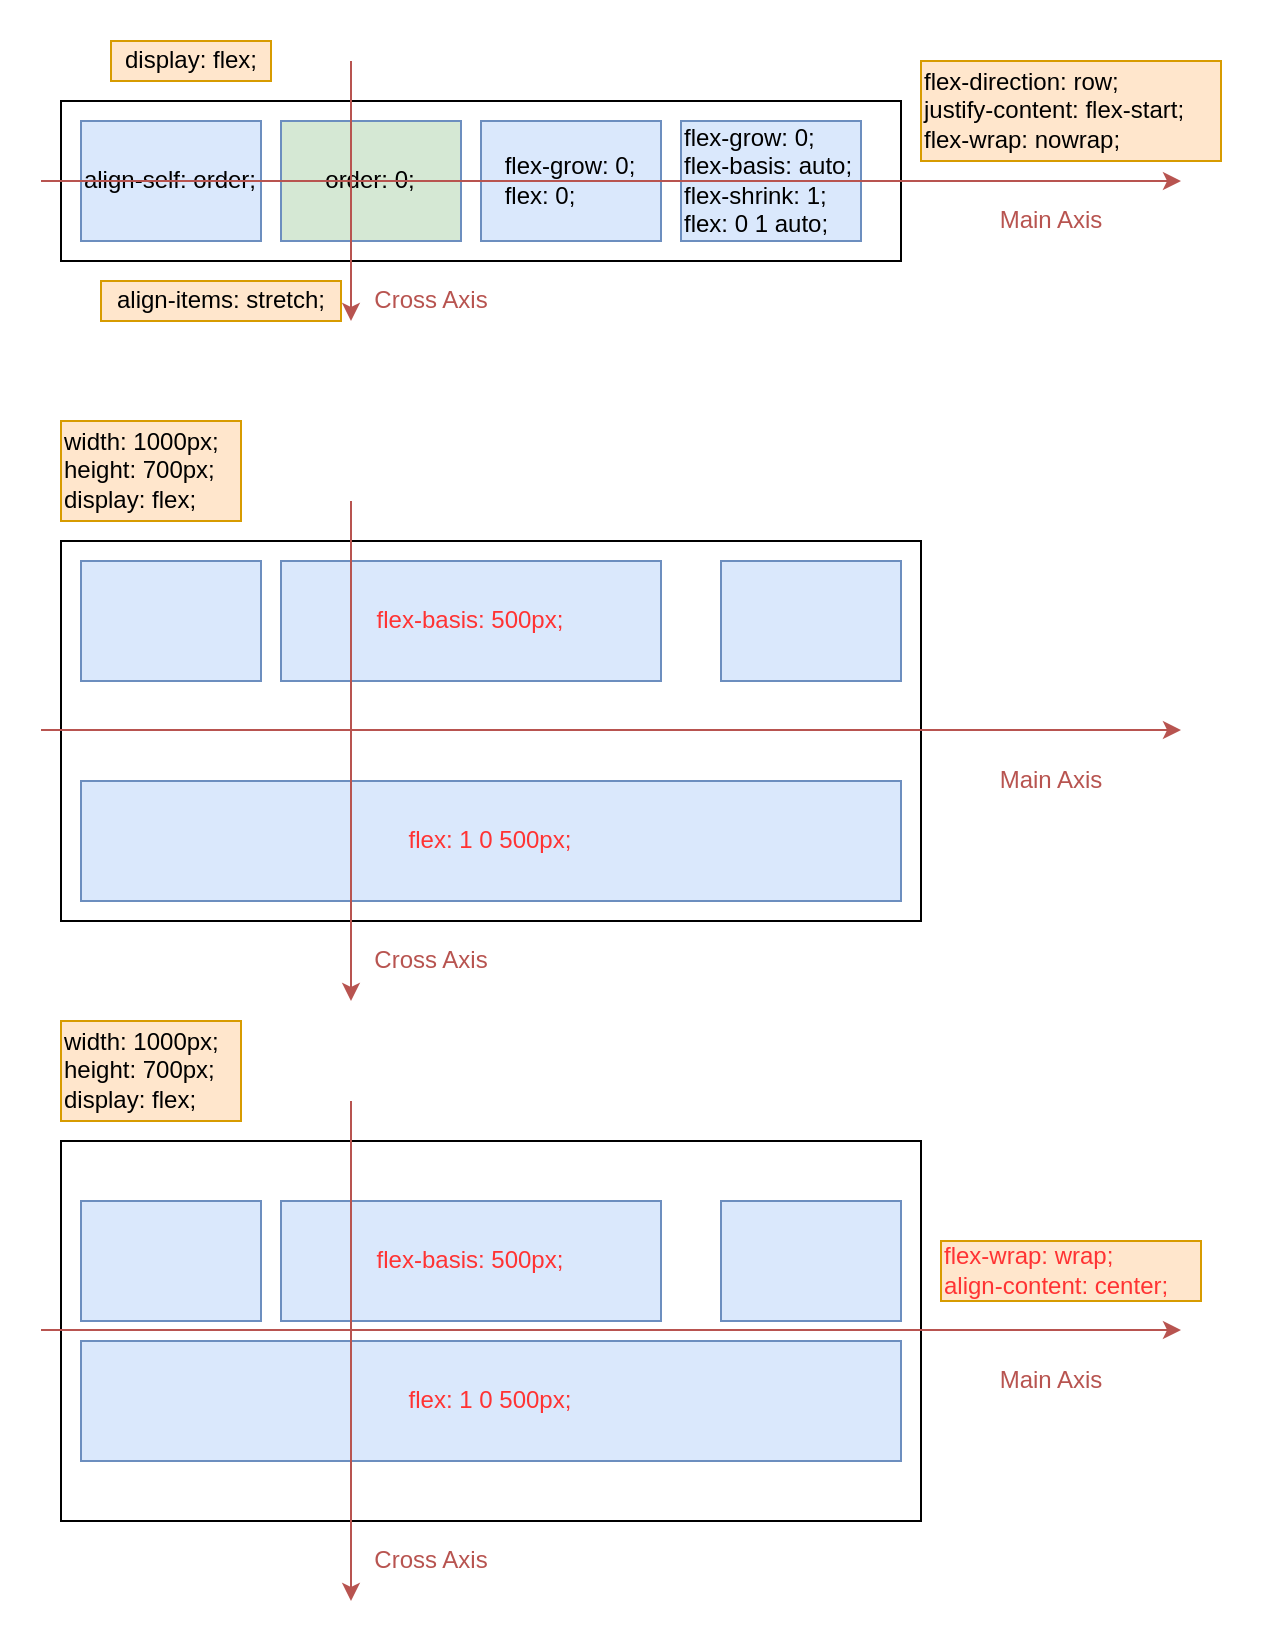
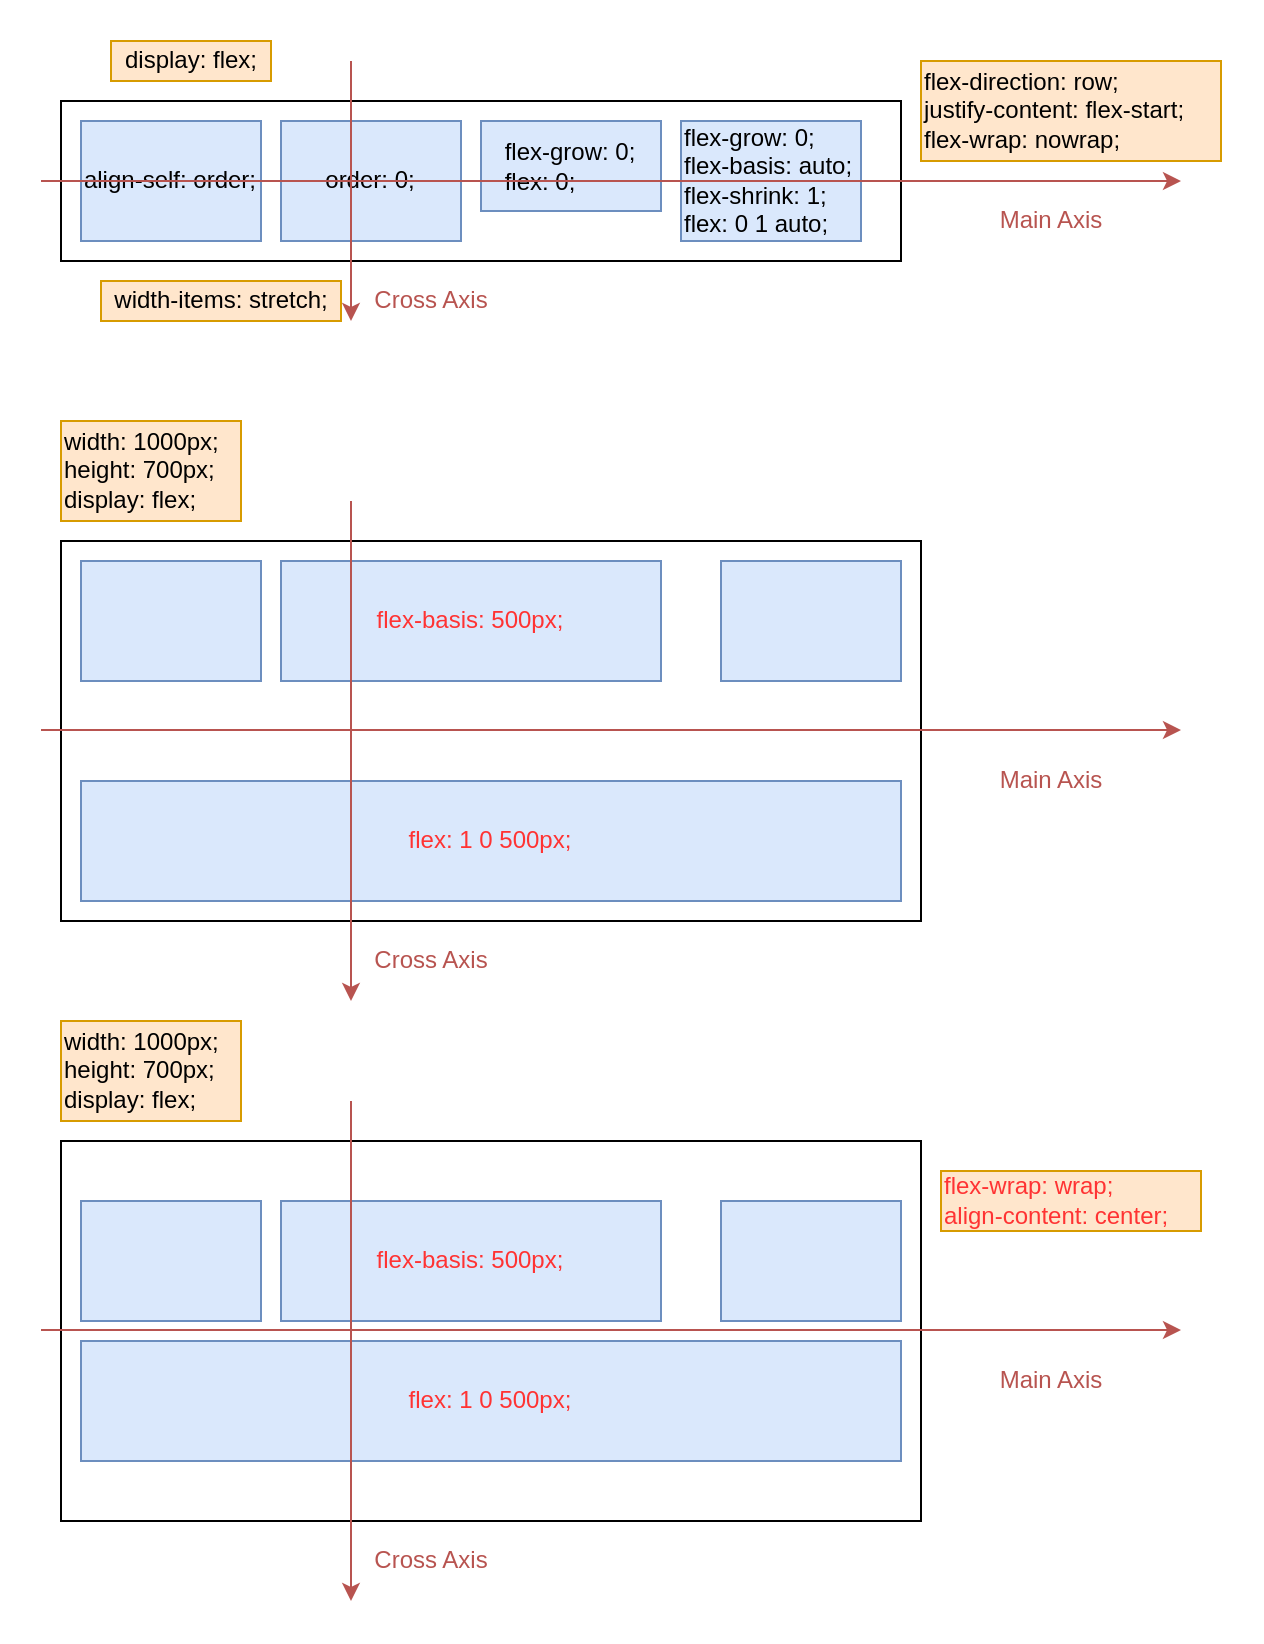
(371, 181) -> (371, 181)
(571, 181) -> (571, 166)
(222, 301) -> (222, 301)
(1071, 1271) -> (1071, 1201)
